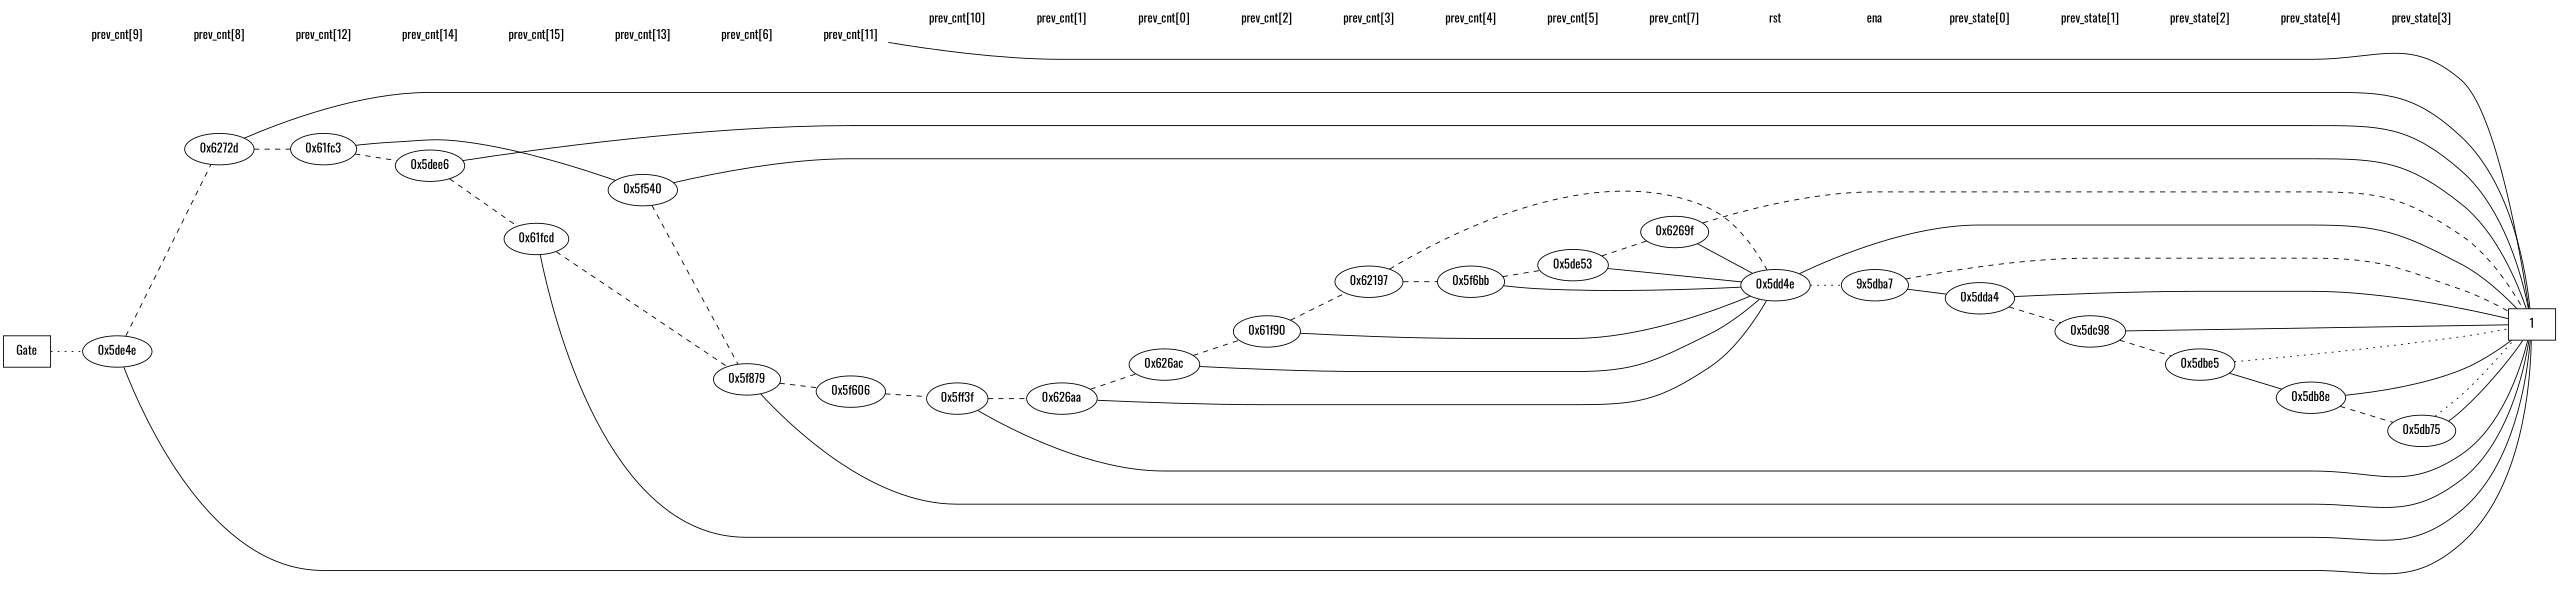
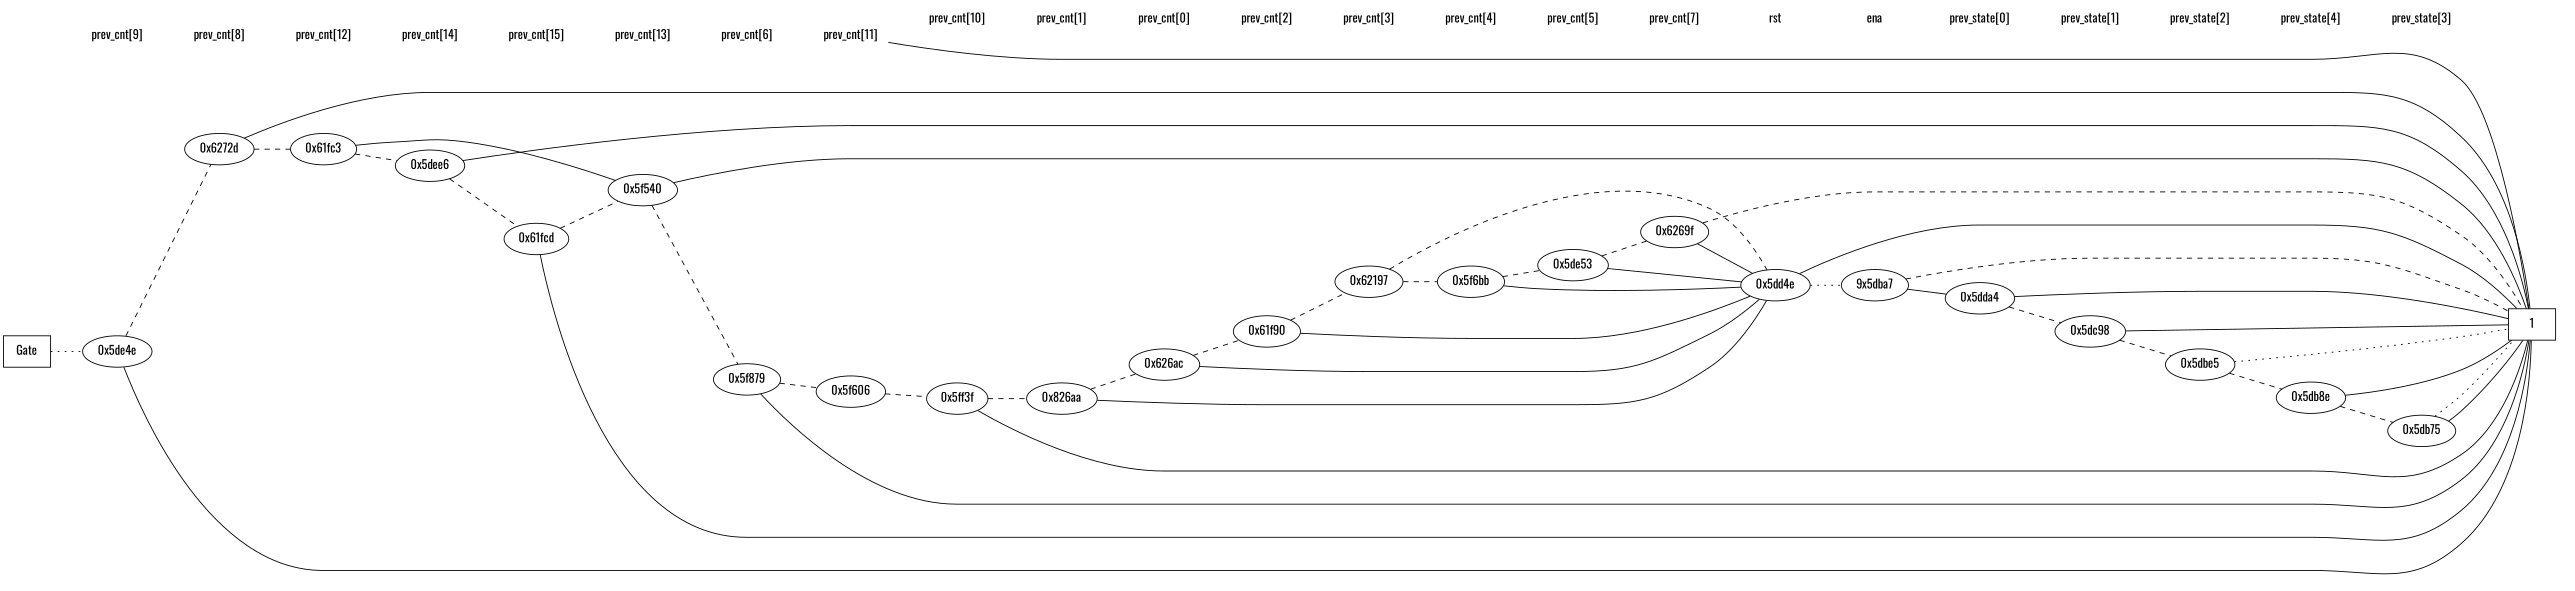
(642, 309) -> (589, 215)
(2256, 381) -> (2256, 381)
(1062, 399) -> (1062, 399)
